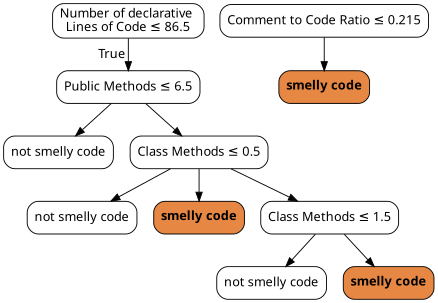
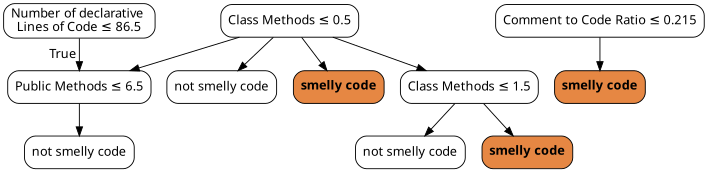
(160, 117) -> (189, 53)
